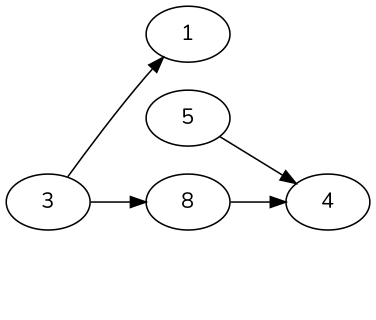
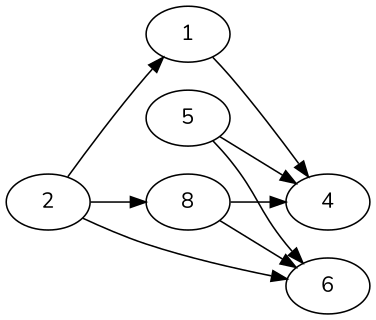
none -> (257, 109)
(48, 202) -> (48, 202)
none -> (328, 286)
